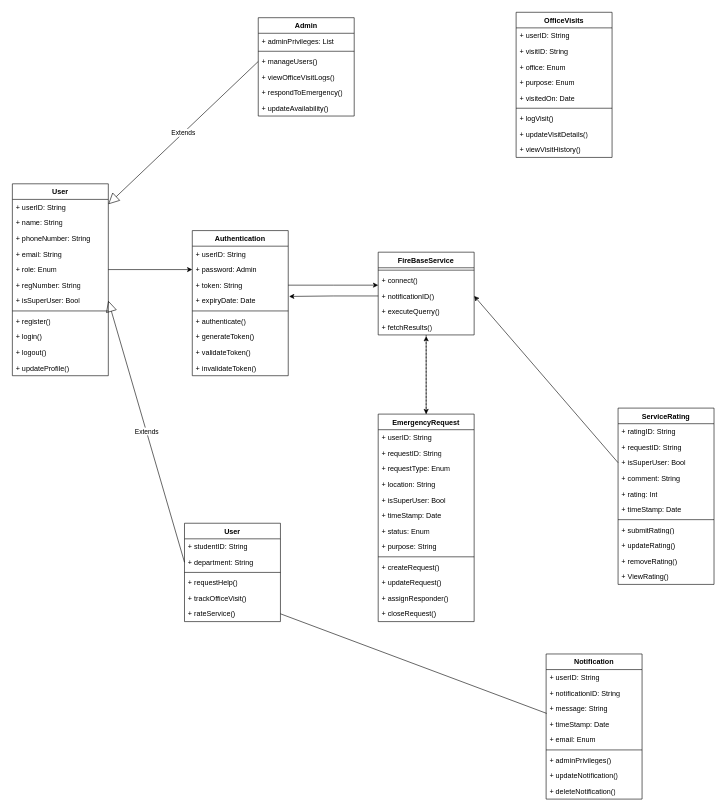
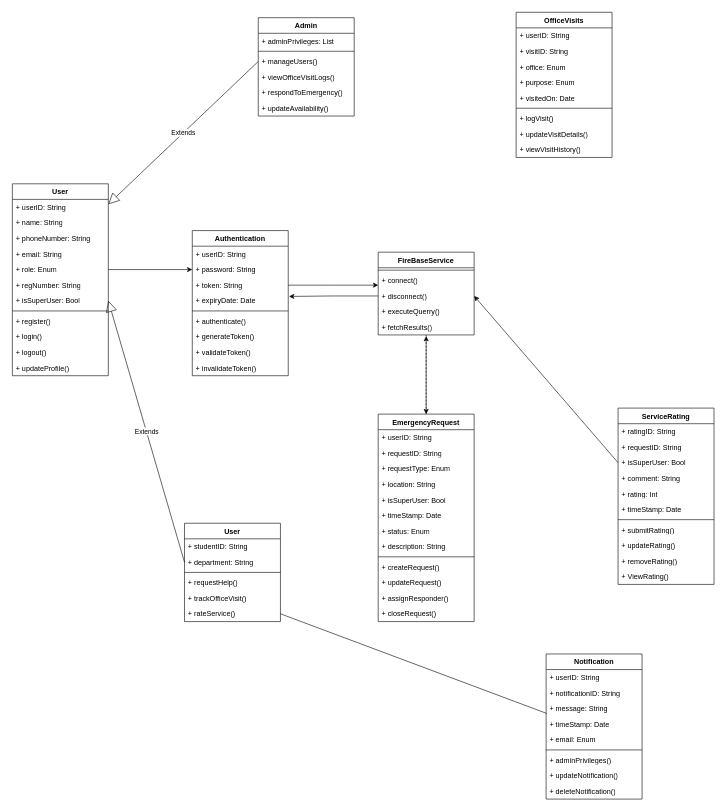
(226, 270) -> (228, 270)
(414, 297) -> (408, 297)
(412, 548) -> (419, 548)
